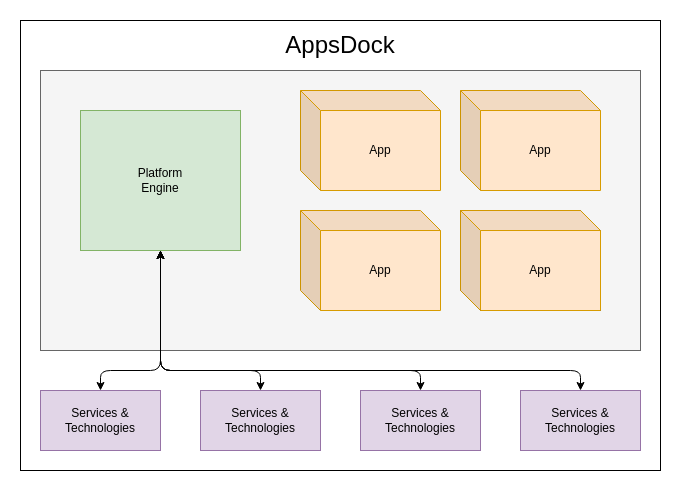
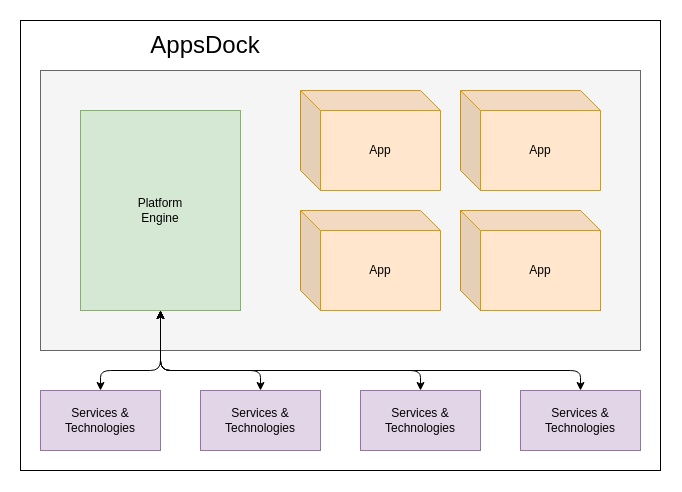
(341, 46) -> (206, 46)
(161, 181) -> (161, 211)
